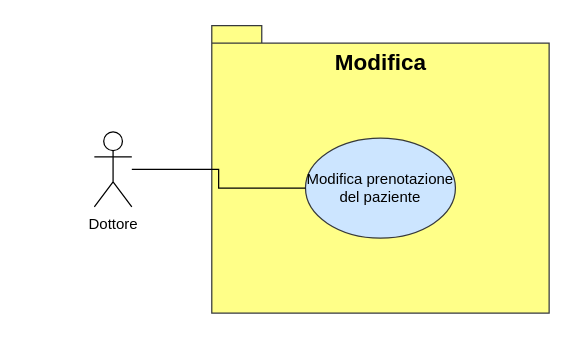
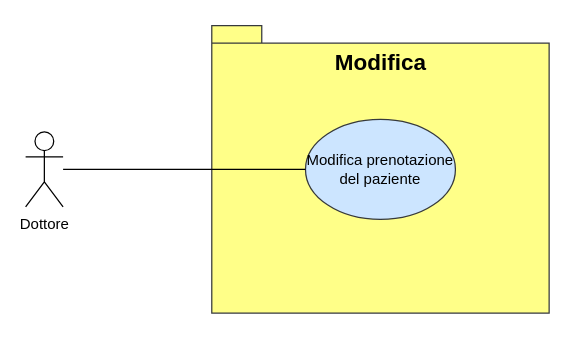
(113, 169) -> (44, 169)
(381, 188) -> (381, 169)
